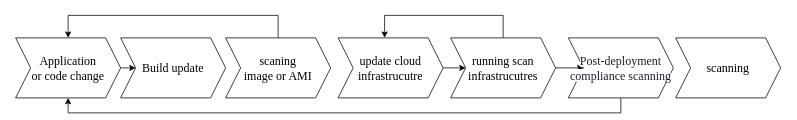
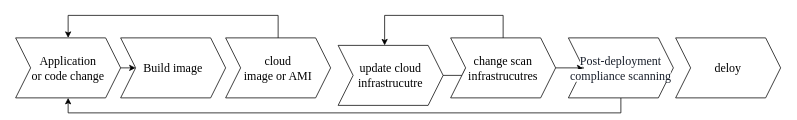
(173, 68) -> (173, 68)
(278, 68) -> (278, 68)
(390, 68) -> (390, 75)
(503, 68) -> (503, 68)
(728, 68) -> (728, 68)
